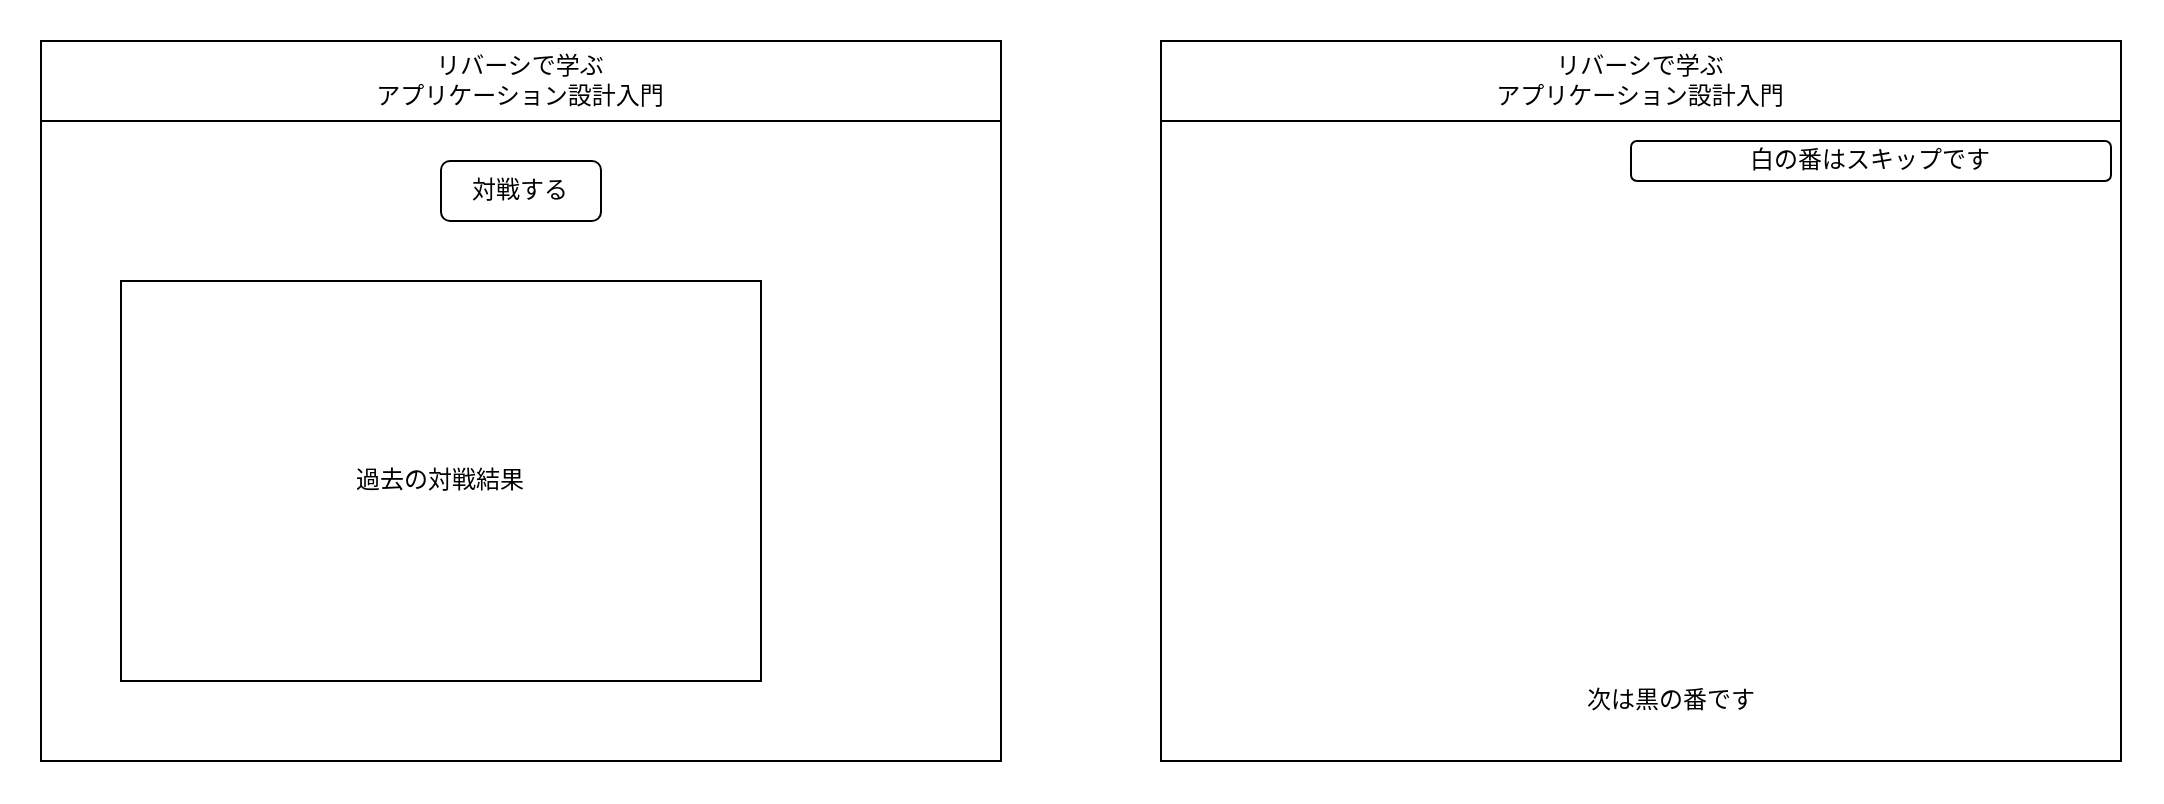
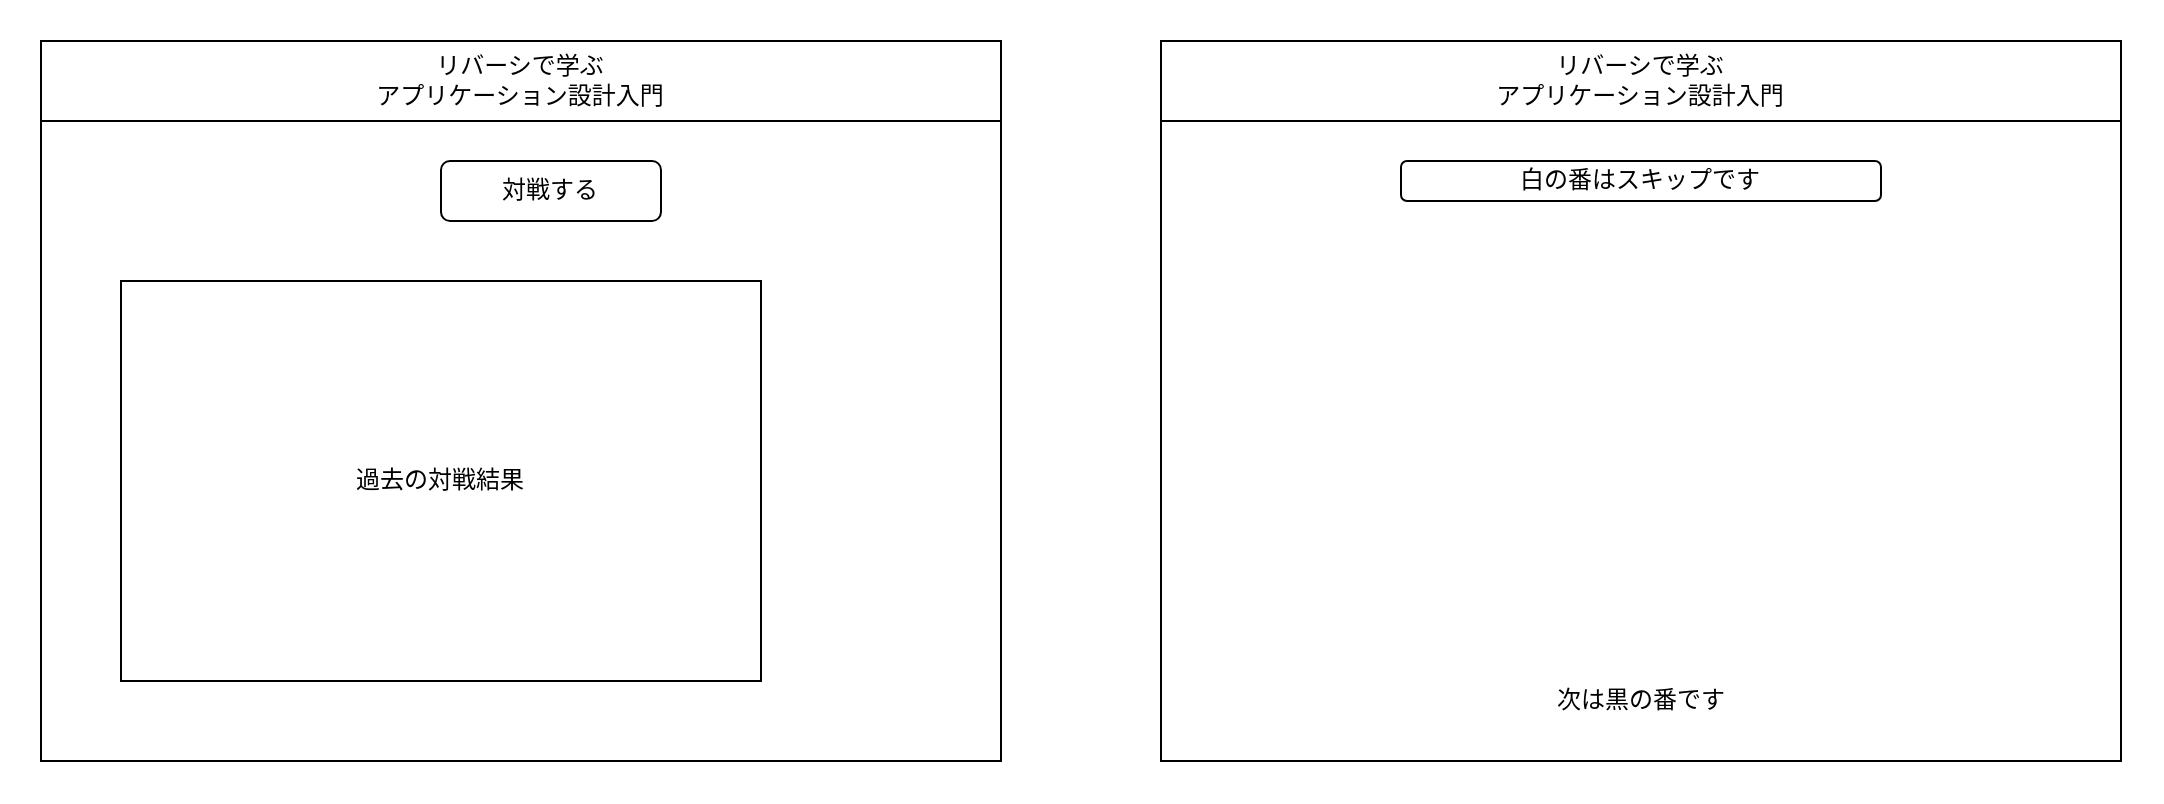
(1871, 161) -> (1641, 181)
(521, 191) -> (551, 191)
(1671, 701) -> (1641, 701)
